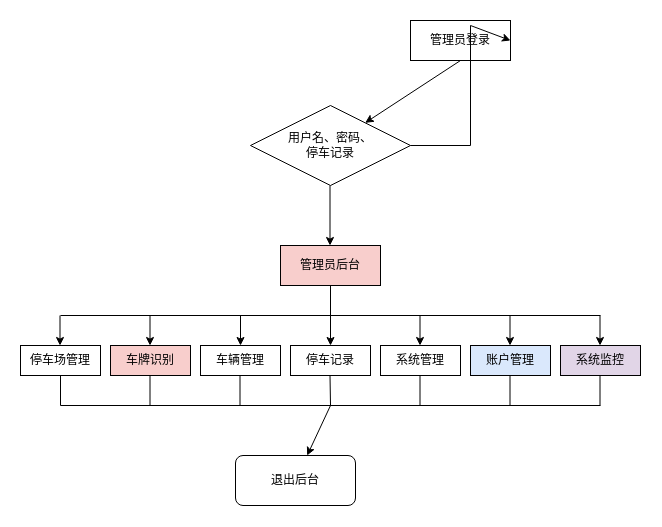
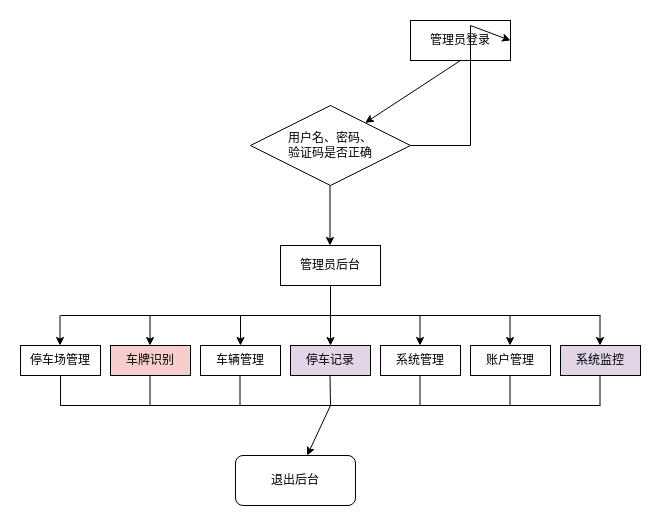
(331, 146) -> (331, 146)
(331, 266) -> (331, 266)
(331, 361) -> (331, 361)
(511, 361) -> (511, 361)
